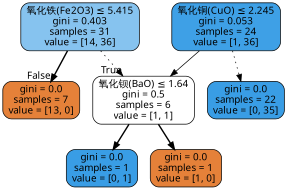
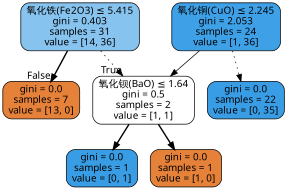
(226, 21) -> (226, 21)
(144, 105) -> (144, 105)
